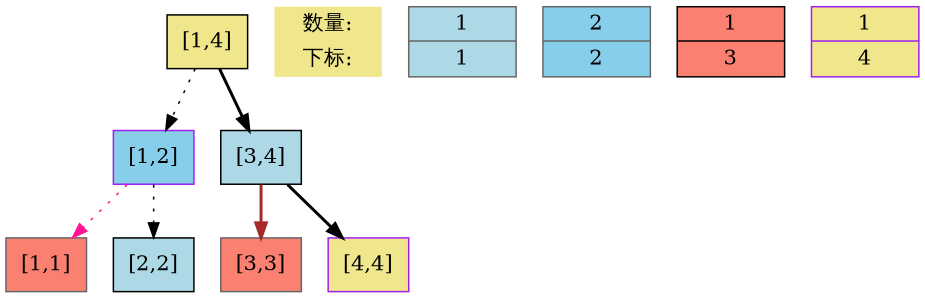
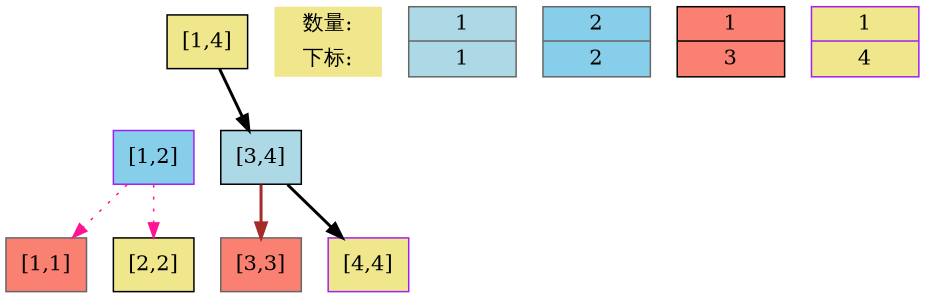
(184, 93) -> none
(154, 204) -> (154, 204)
(154, 265) -> (154, 265)
